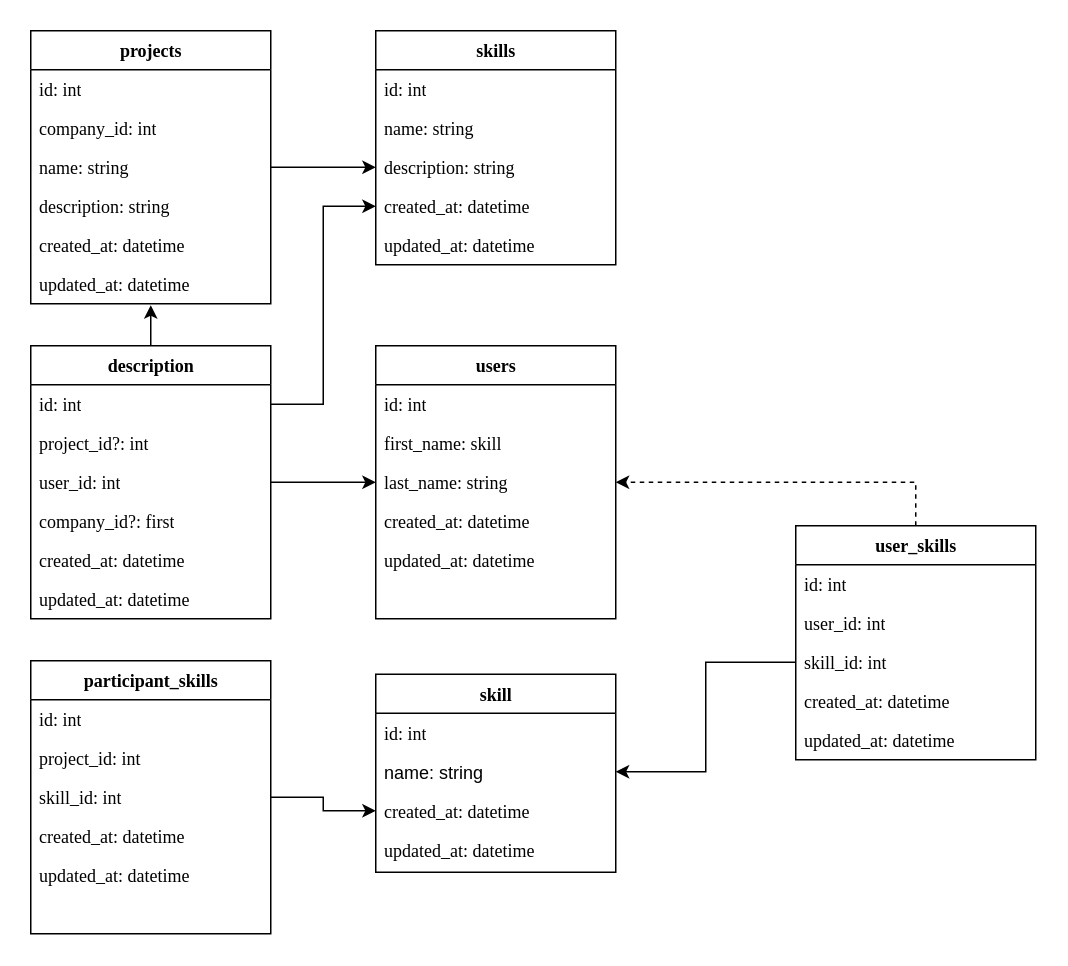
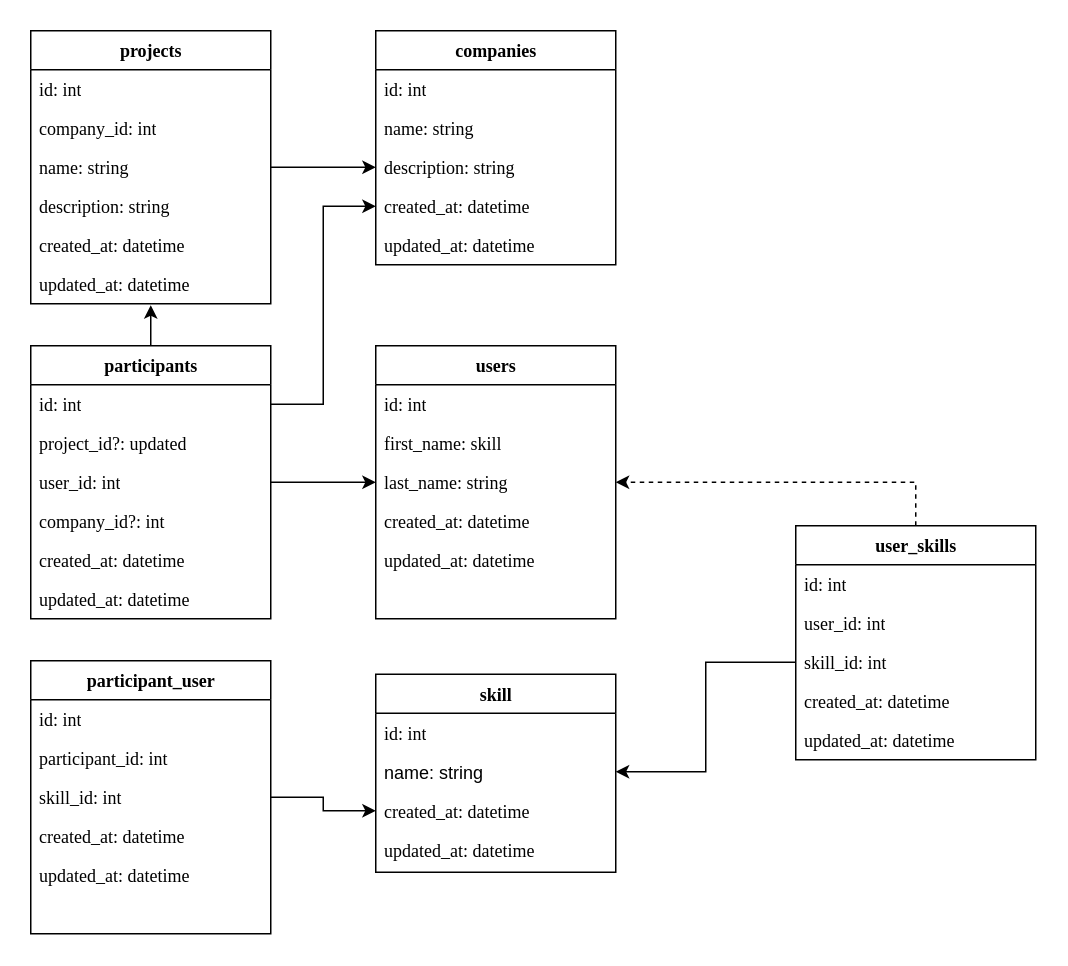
(497, 52) -> (497, 52)
(152, 367) -> (152, 367)
(111, 445) -> (134, 445)
(121, 523) -> (111, 523)
(152, 682) -> (152, 682)
(106, 760) -> (121, 760)
